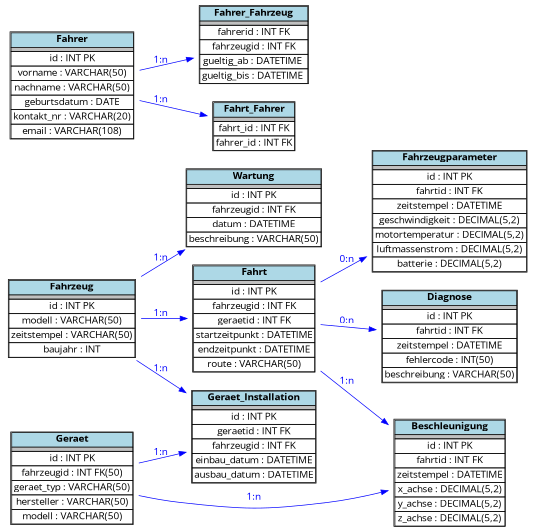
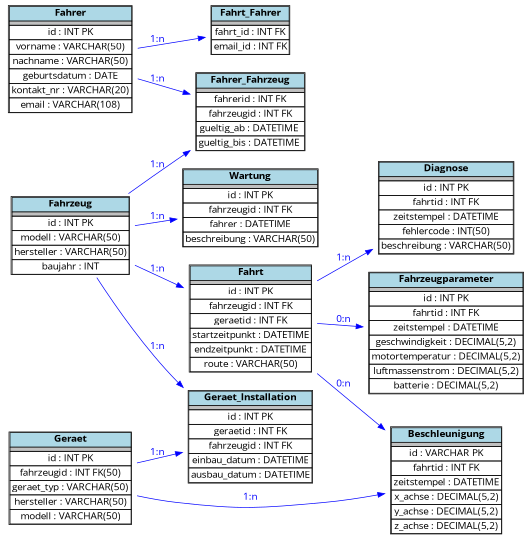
(254, 143) -> (250, 47)
none -> (156, 174)
(254, 224) -> (250, 224)
(347, 321) -> (343, 258)
(72, 335) -> (71, 252)
(347, 381) -> (343, 384)
(450, 446) -> (446, 453)
